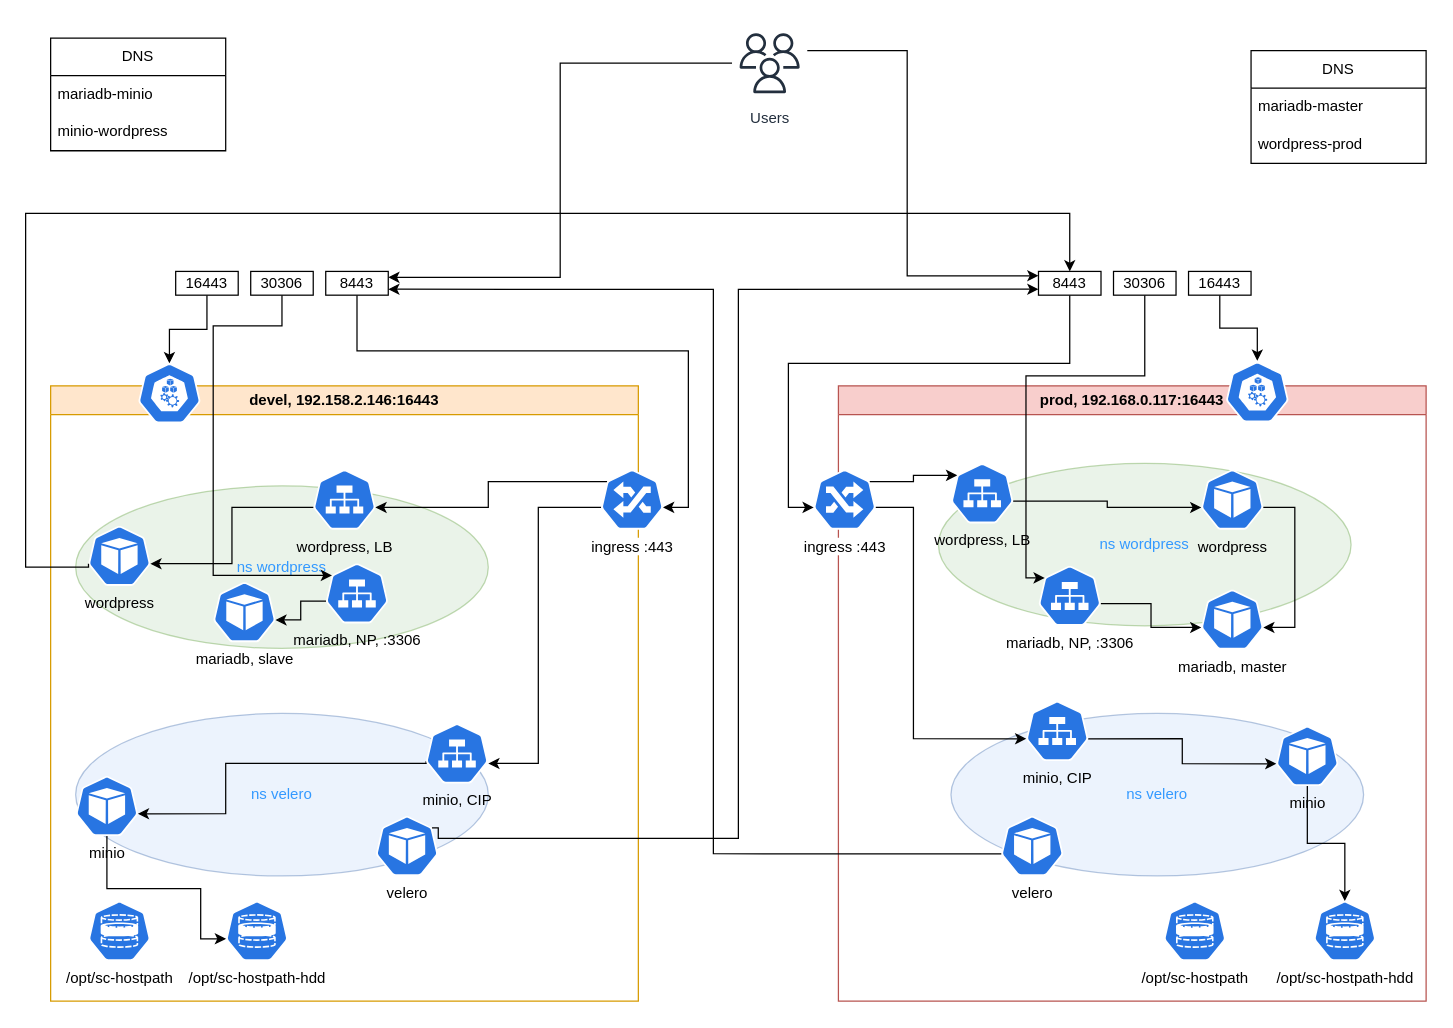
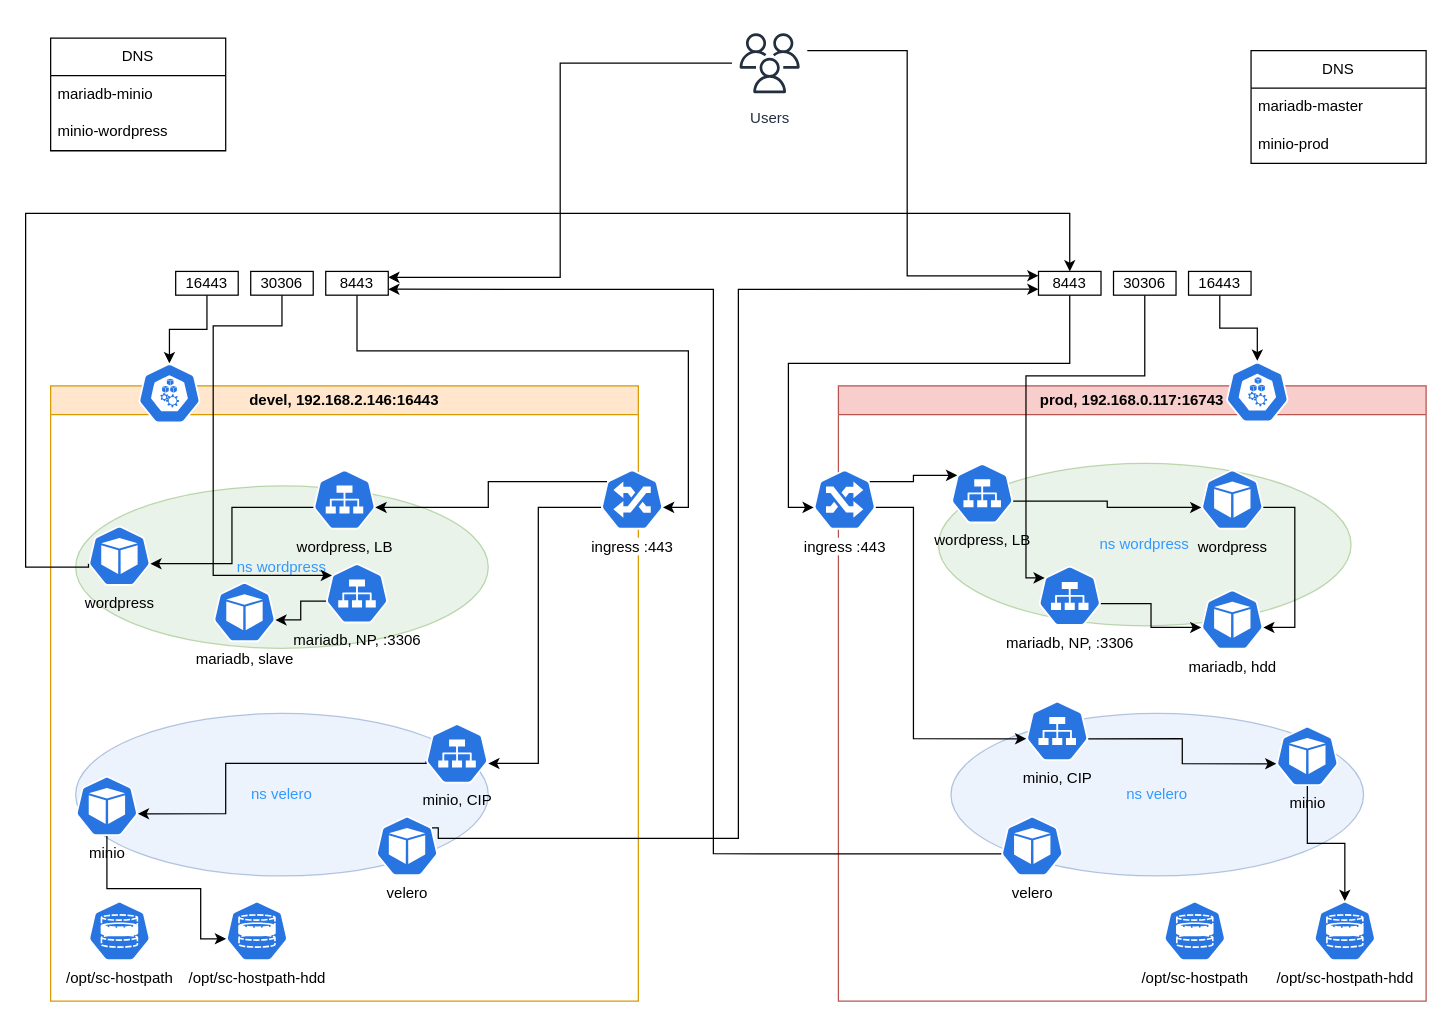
(1317, 144) -> (1296, 144)
(344, 401) -> (344, 401)
(1132, 401) -> (1132, 401)
(1233, 667) -> (1233, 667)
